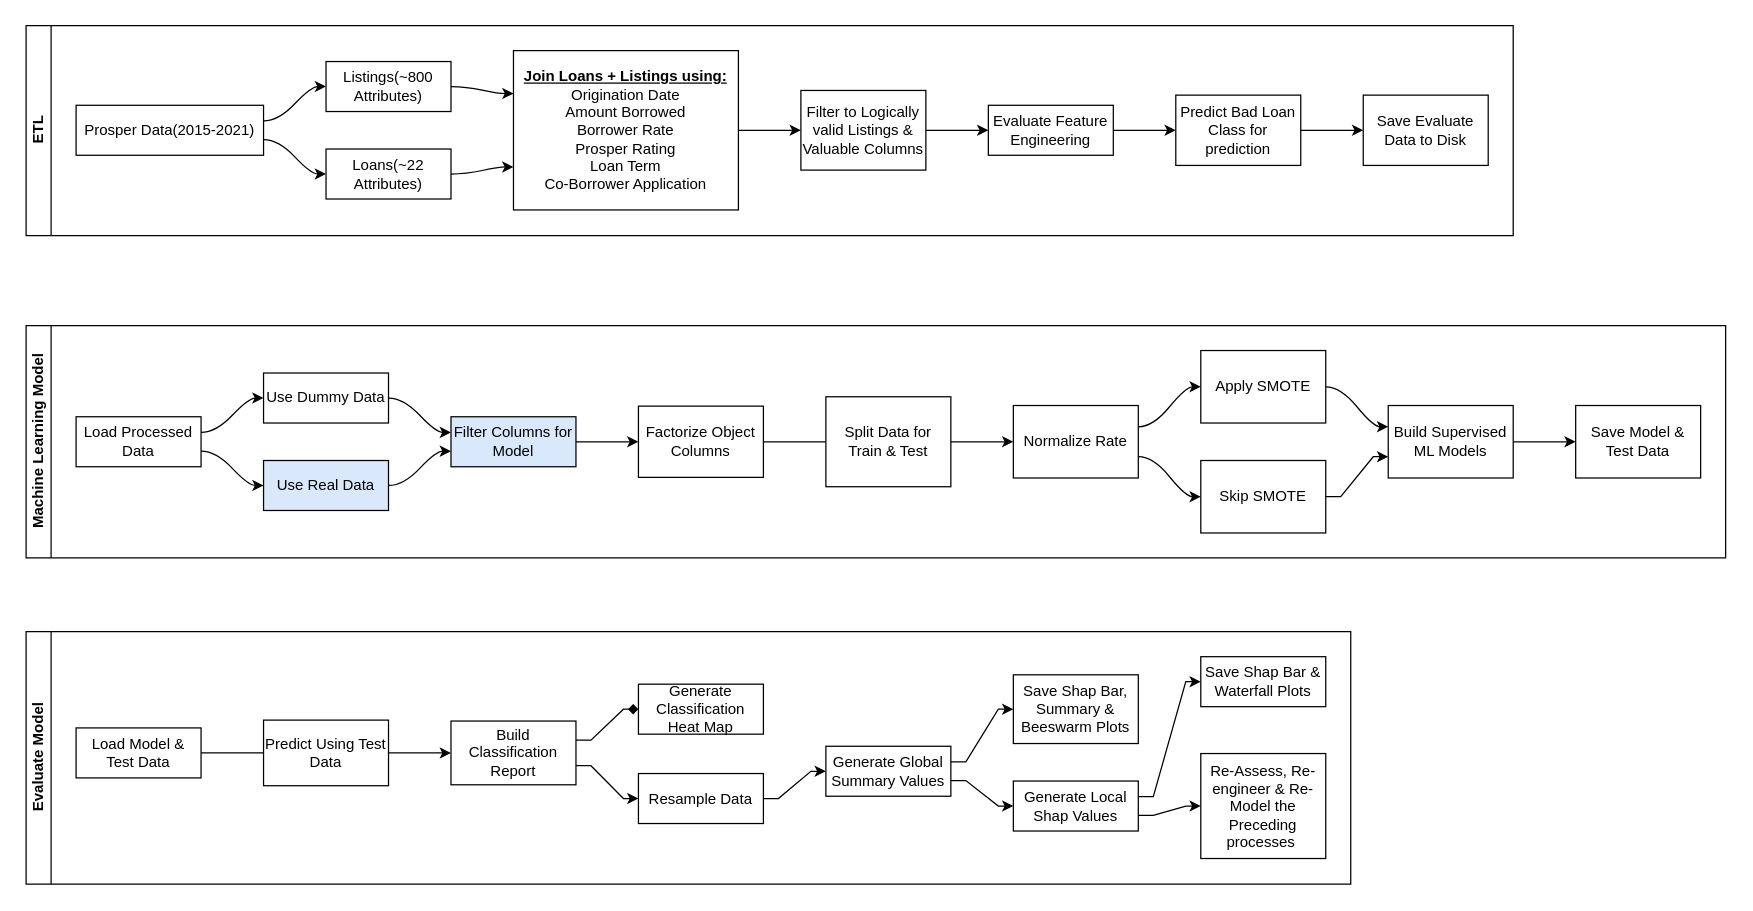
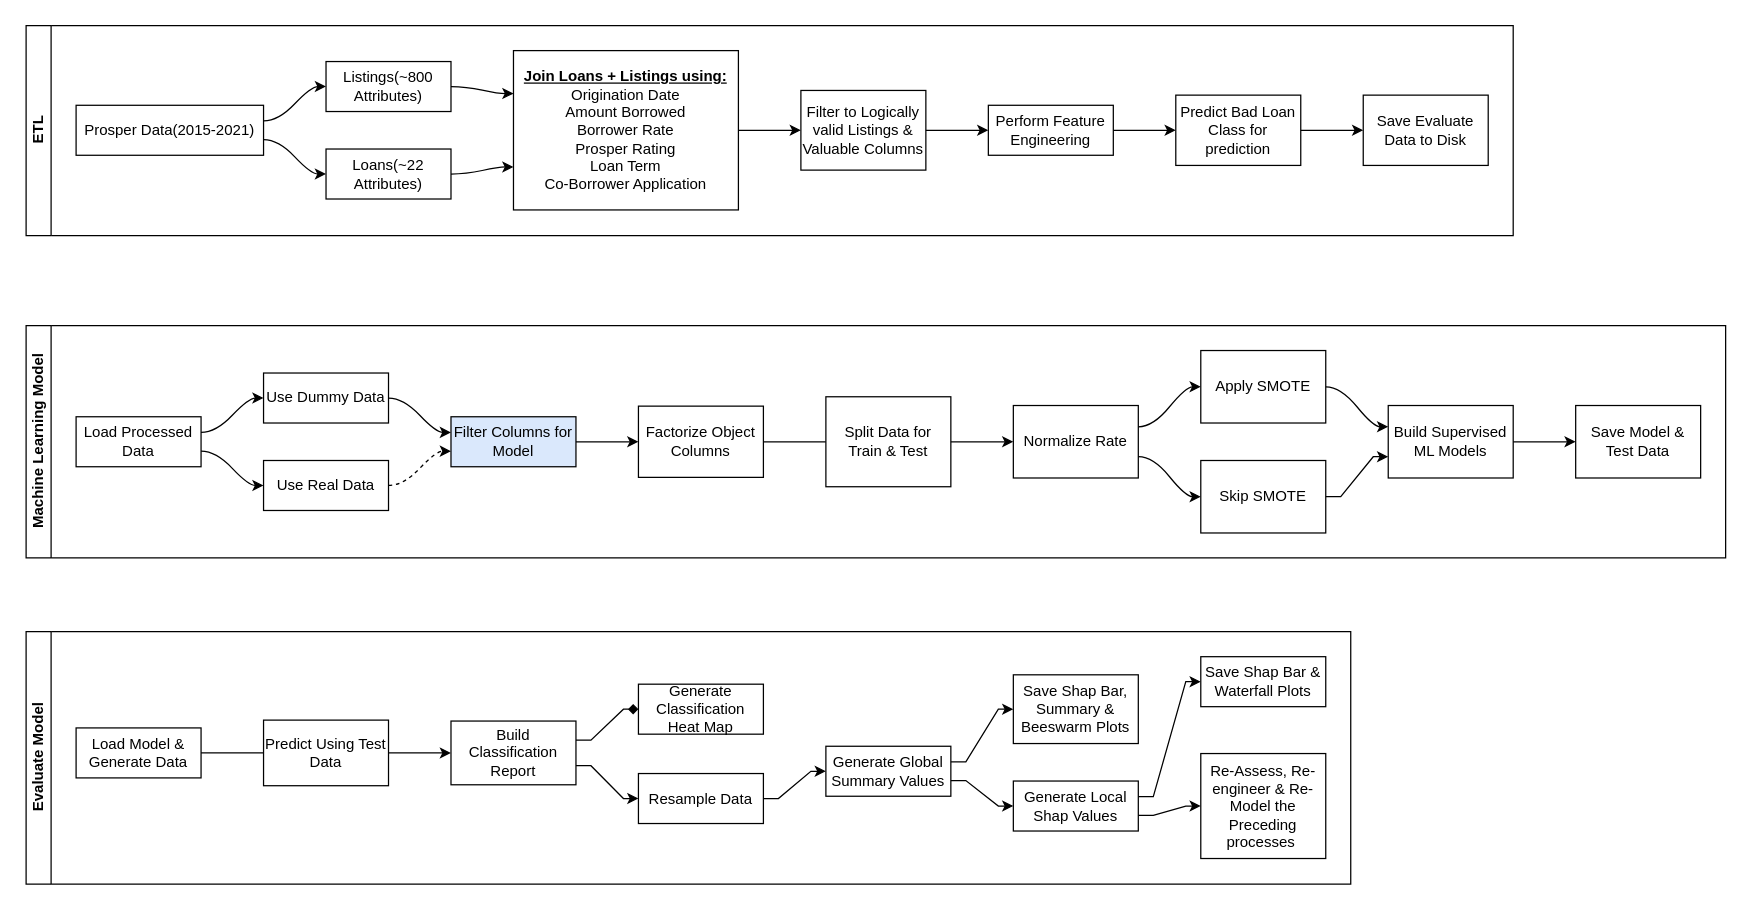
(1051, 131) -> (1051, 131)
(417, 471) -> (417, 471)
(326, 486) -> (326, 486)
(138, 753) -> (138, 753)
